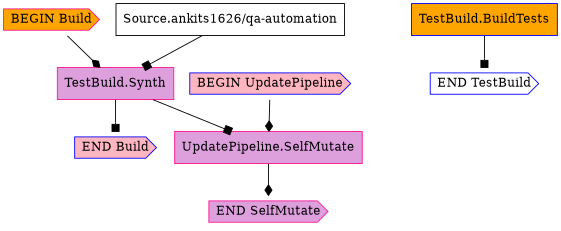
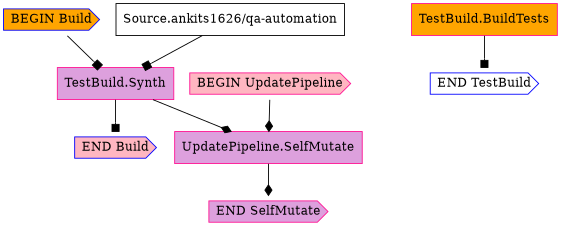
(52, 20) -> (52, 20)
(484, 20) -> (484, 20)
(80, 48) -> (80, 48)
(270, 84) -> (270, 84)
(188, 114) -> (187, 114)
